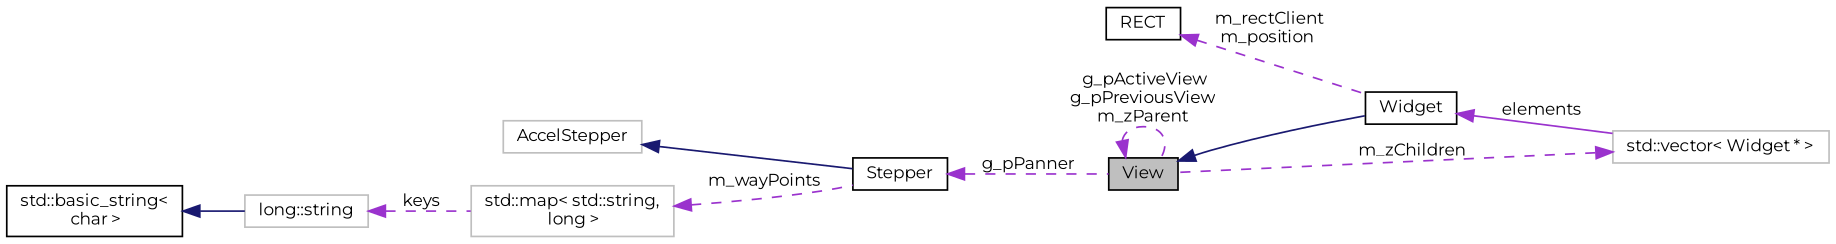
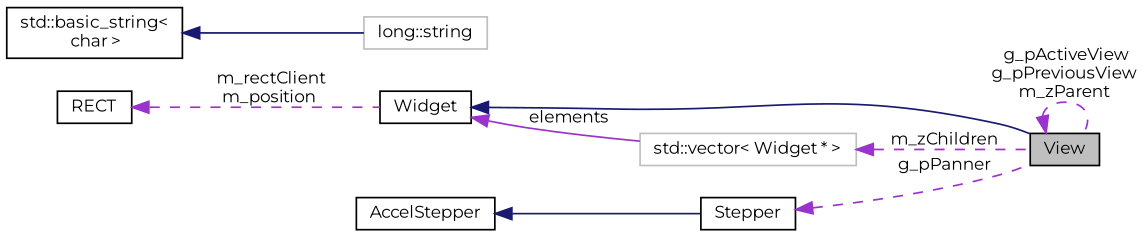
(1279, 133) -> (761, 106)
(573, 137) -> (426, 214)
(573, 211) -> none
